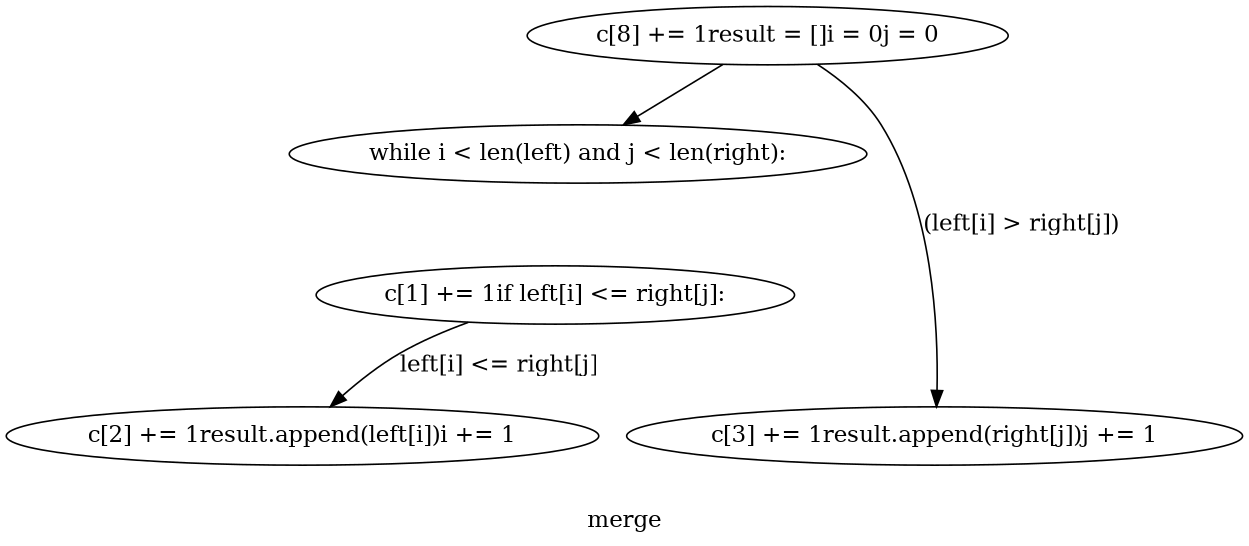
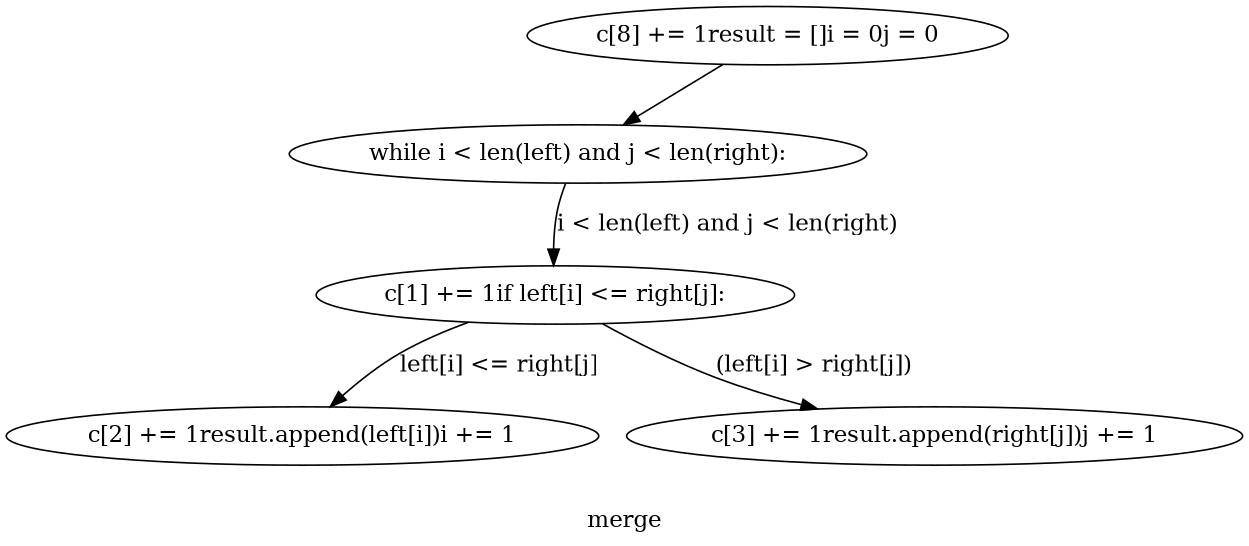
(917, 211) -> (699, 371)
none -> (556, 215)
